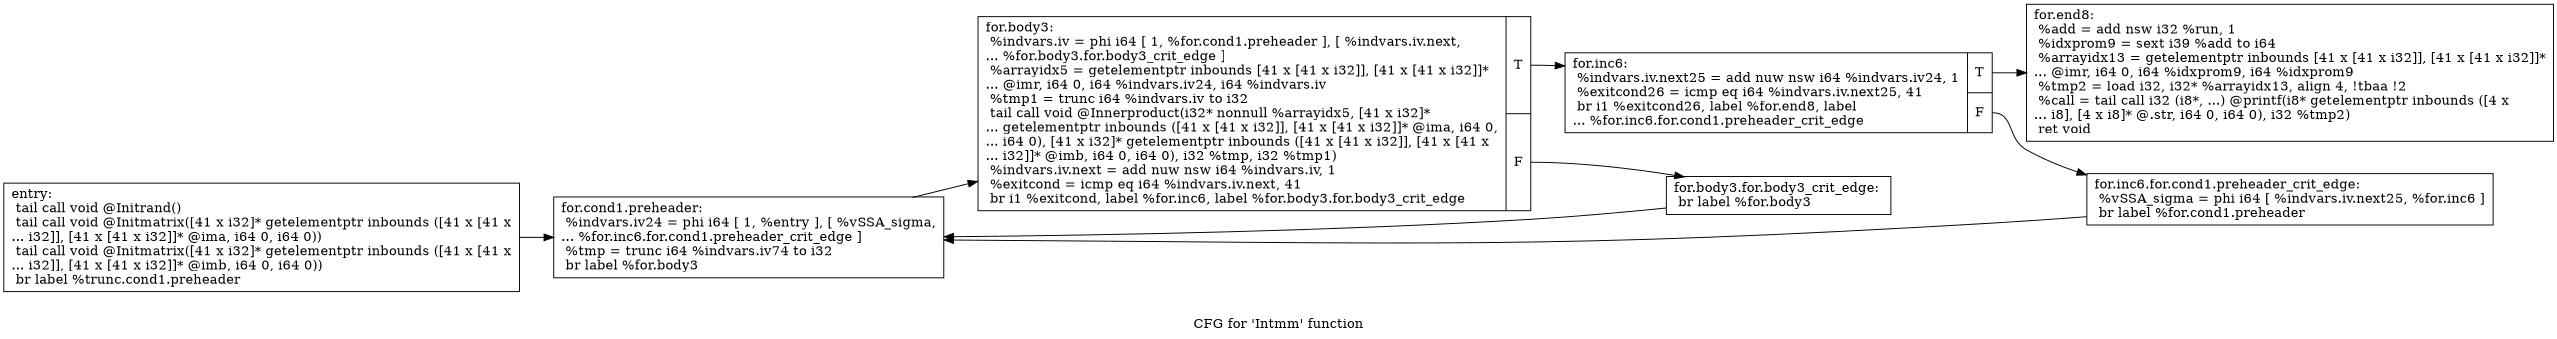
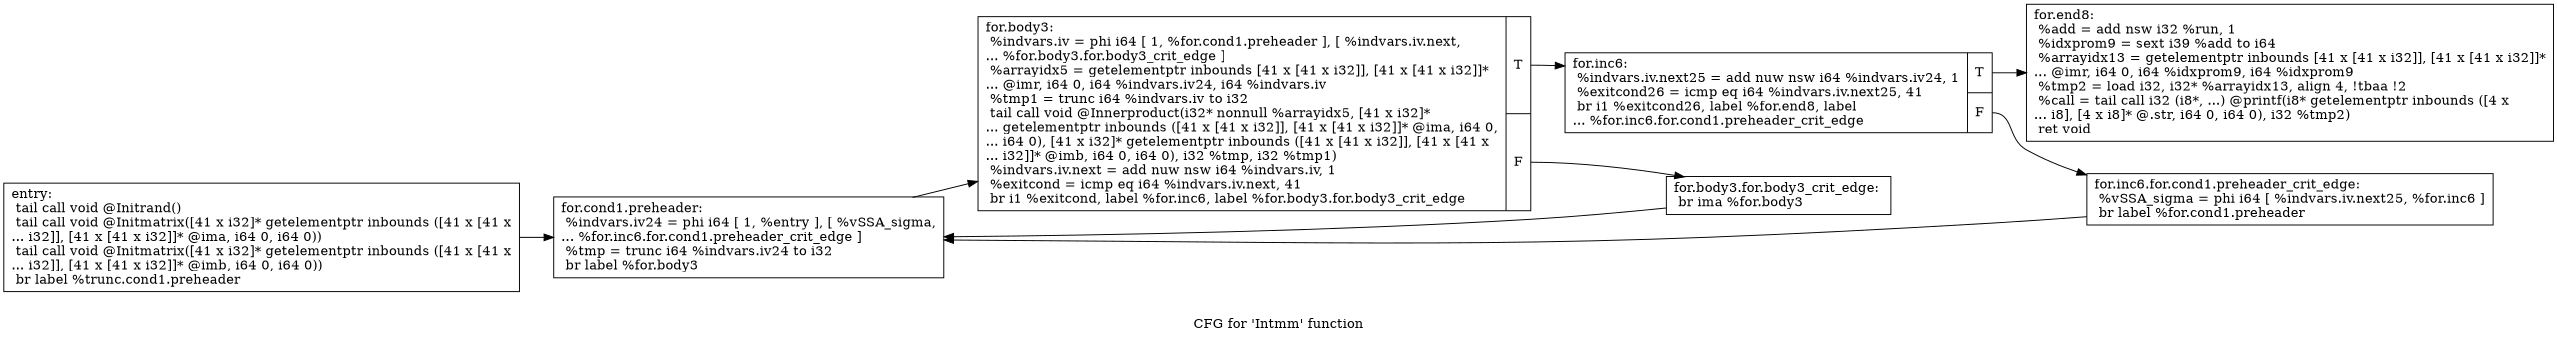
(1743, 202) -> (1739, 202)
(697, 251) -> (697, 251)
